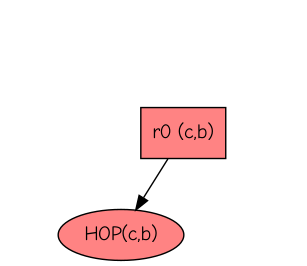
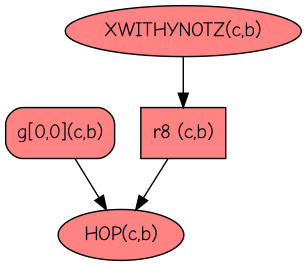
none -> (183, 31)
none -> (60, 133)
(183, 133) -> (183, 133)
